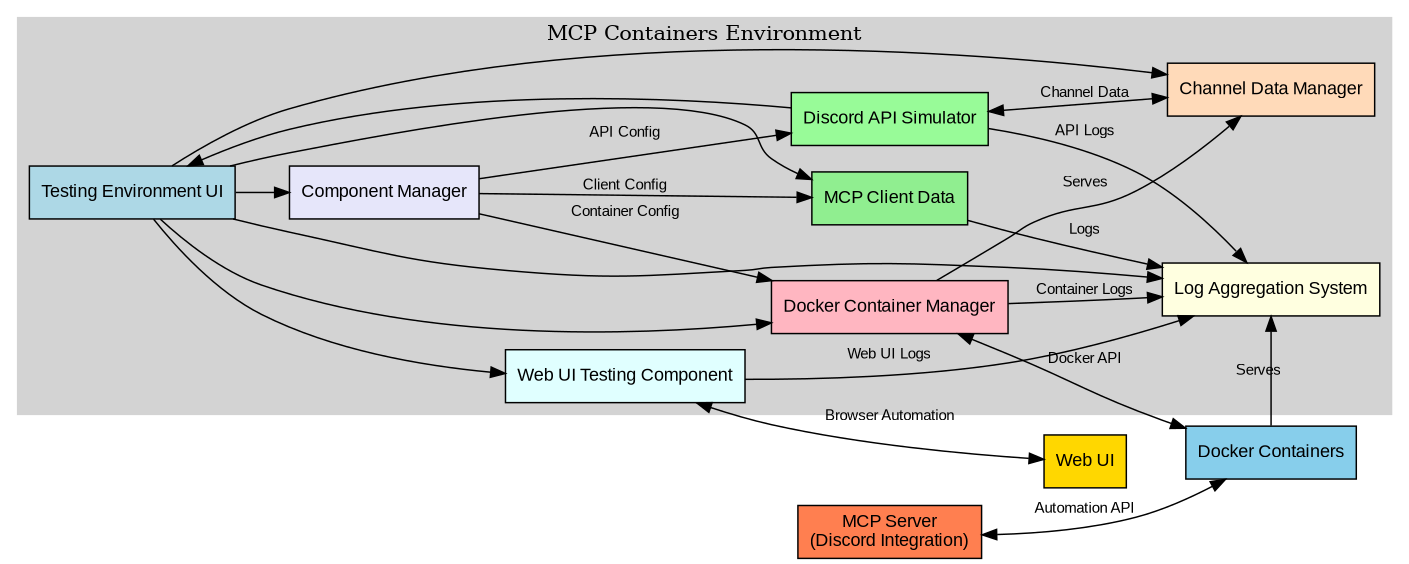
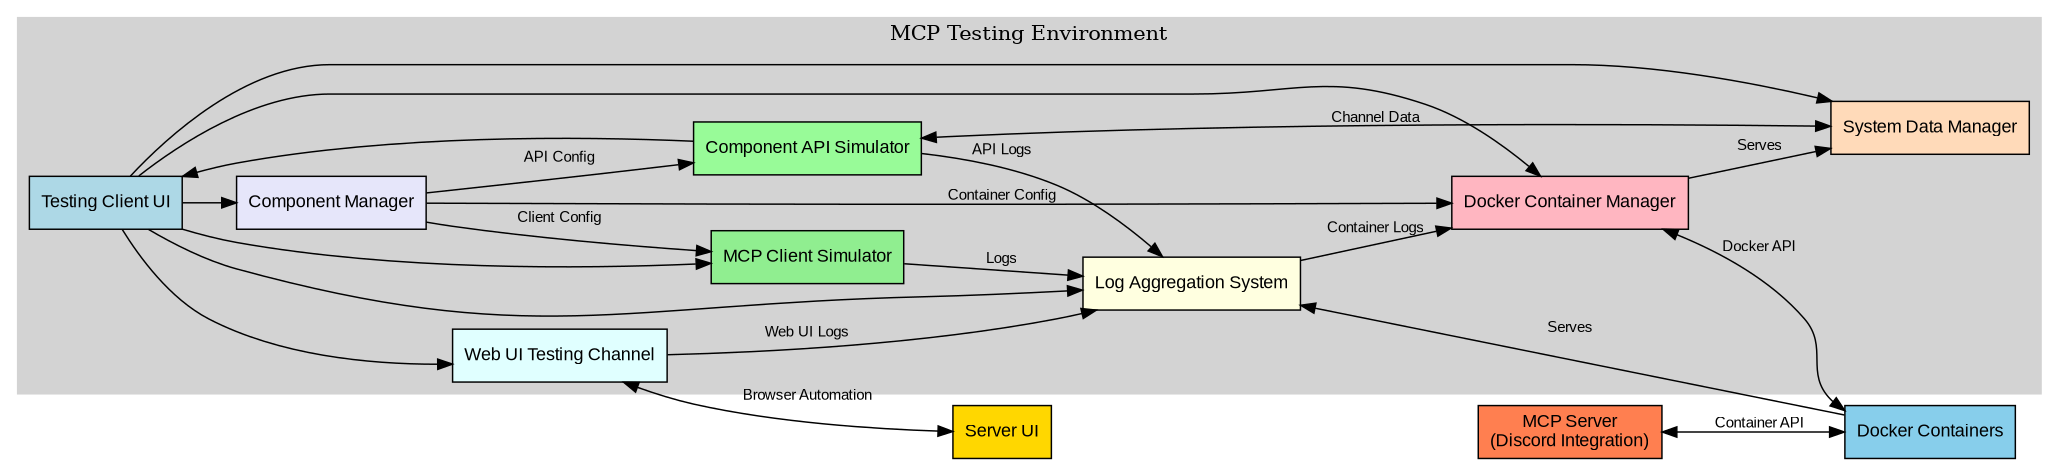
(705, 35) -> (1029, 35)
(1271, 90) -> (1930, 128)
(890, 119) -> (807, 148)
(132, 192) -> (106, 203)
(890, 198) -> (807, 257)
(1078, 301) -> (1369, 246)
(625, 376) -> (560, 356)
(1085, 461) -> (1002, 432)
(1085, 509) -> (1760, 424)
